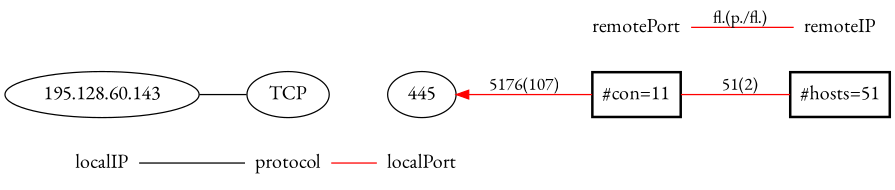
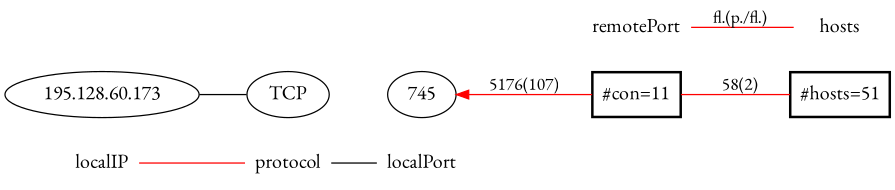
(840, 27) -> (840, 27)
(740, 85) -> (740, 85)
(102, 95) -> (102, 95)
(422, 95) -> (422, 95)
(192, 163) -> (192, 163)
(354, 163) -> (354, 163)
